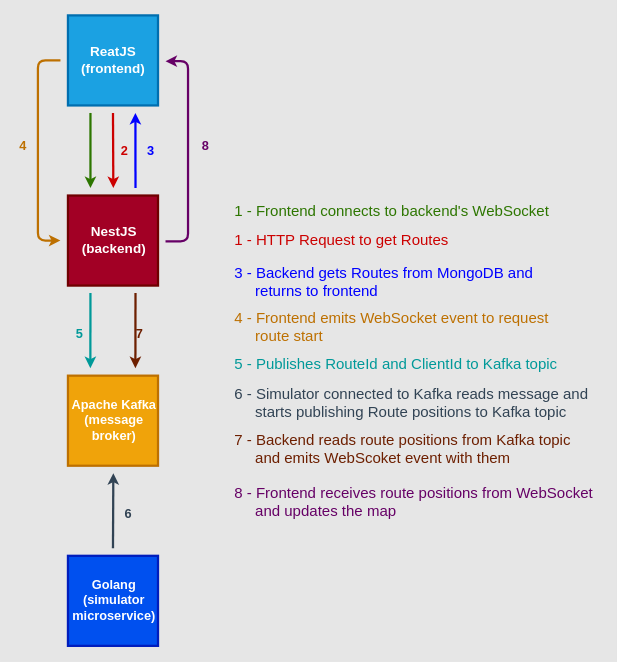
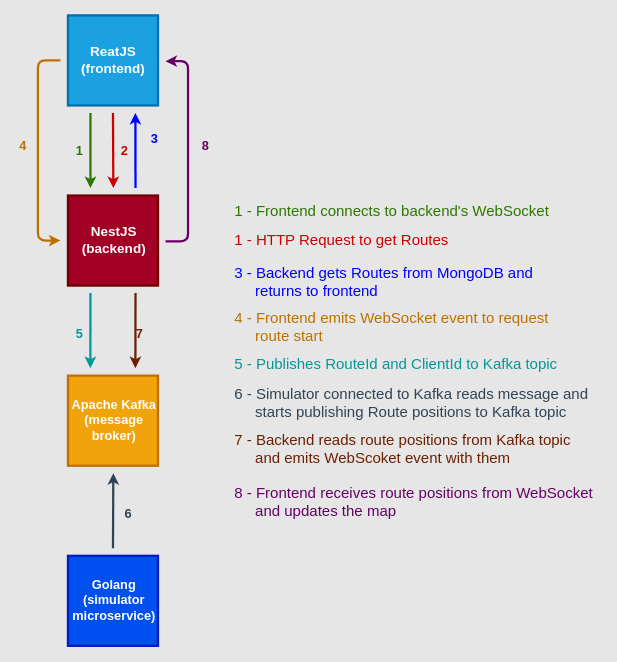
none -> (79, 151)
(150, 151) -> (154, 140)
